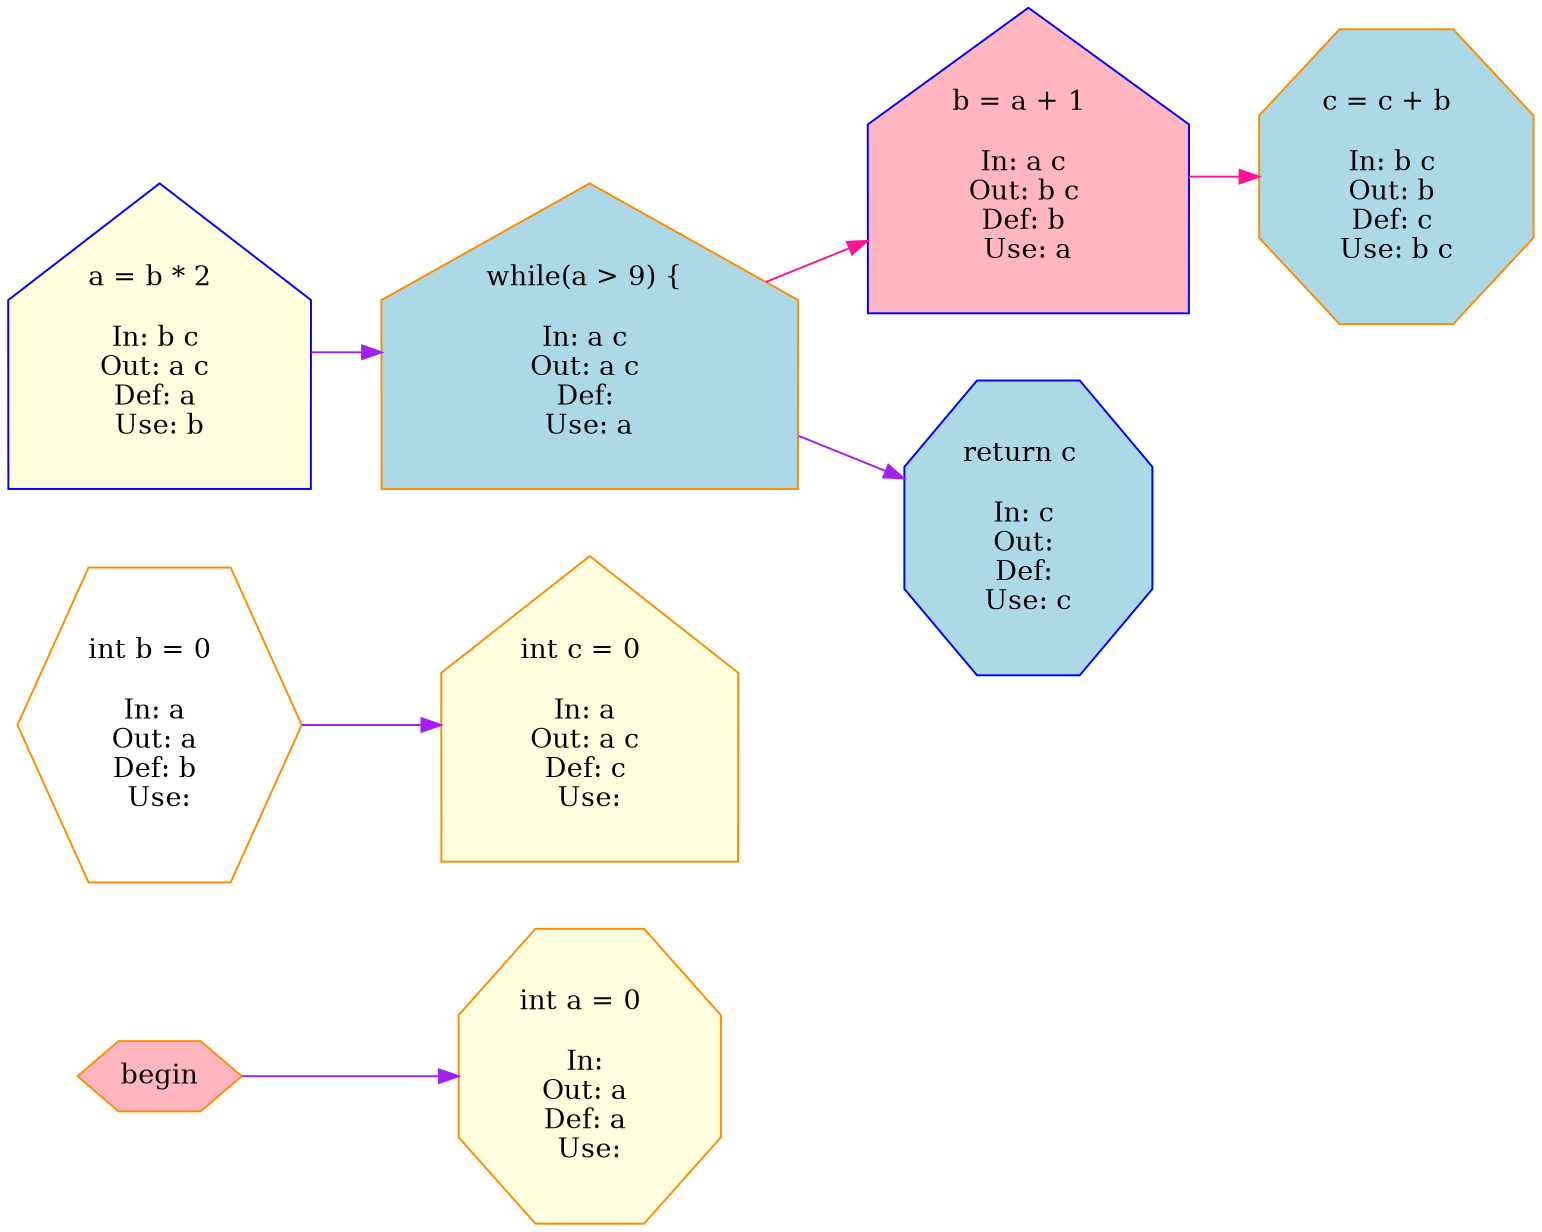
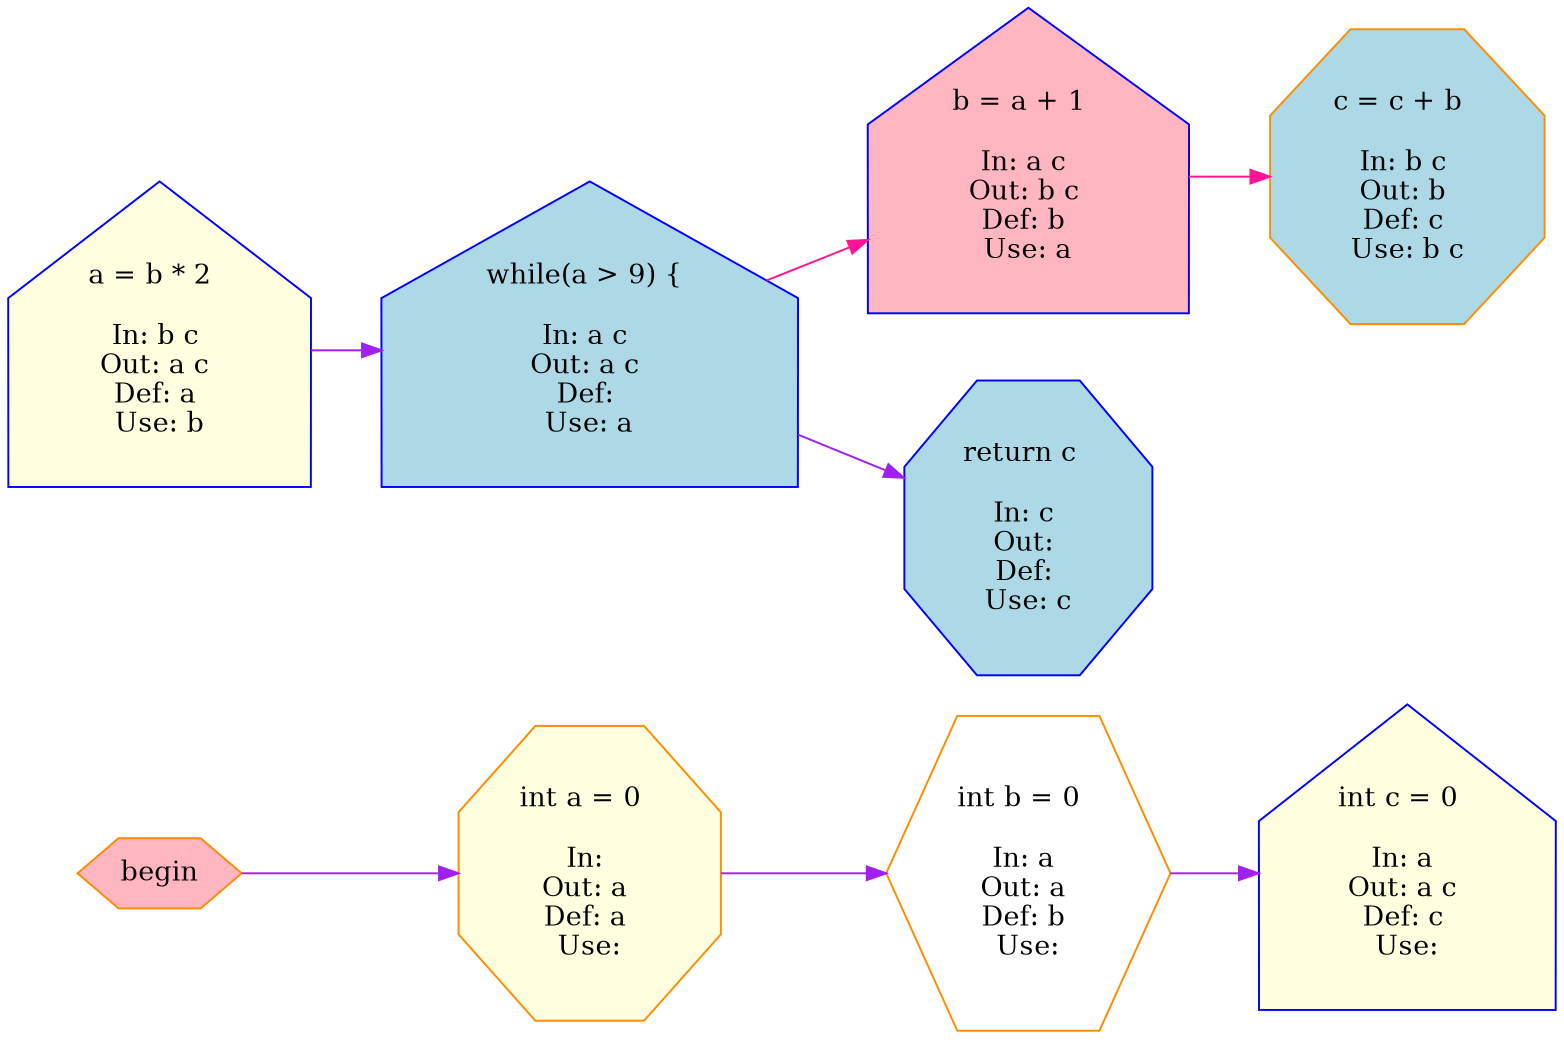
(590, 352) -> (590, 350)
(590, 725) -> (1407, 873)
none -> (794, 873)
